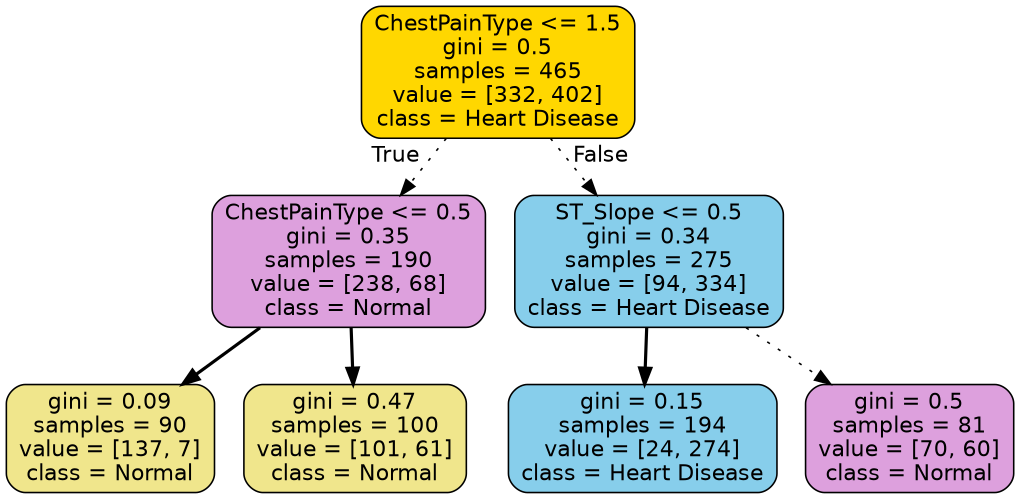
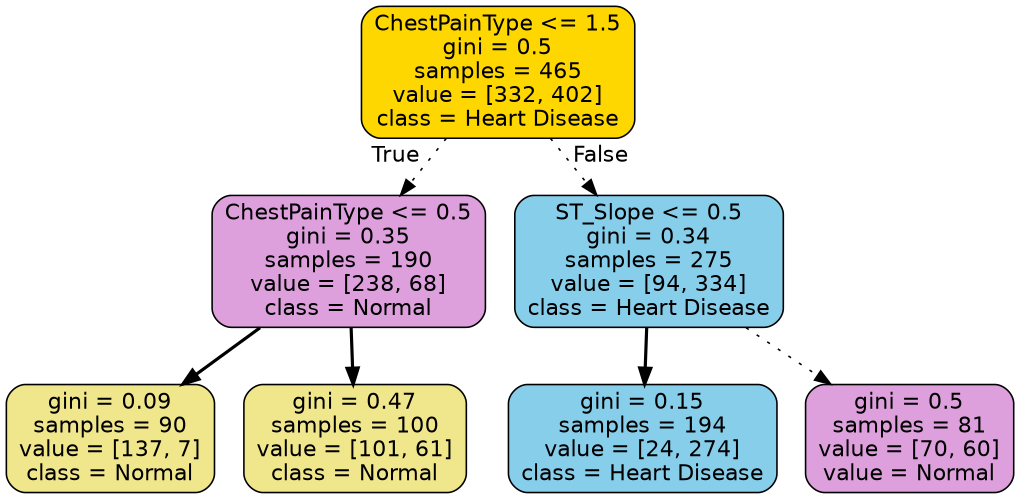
(910, 439) -> (910, 439)
